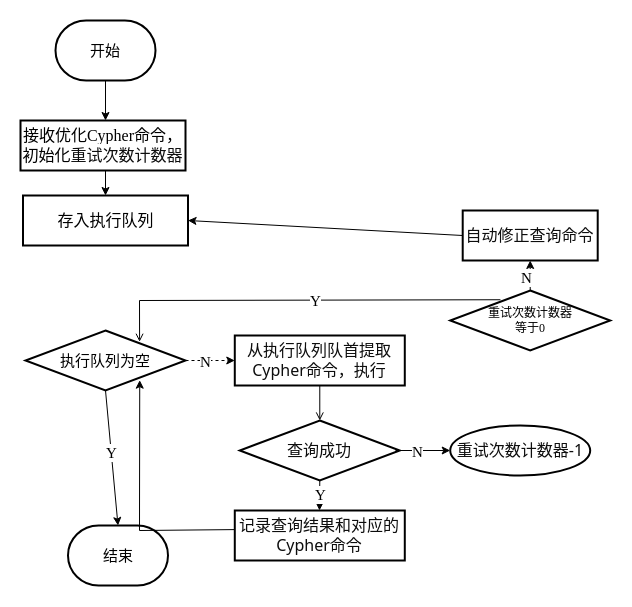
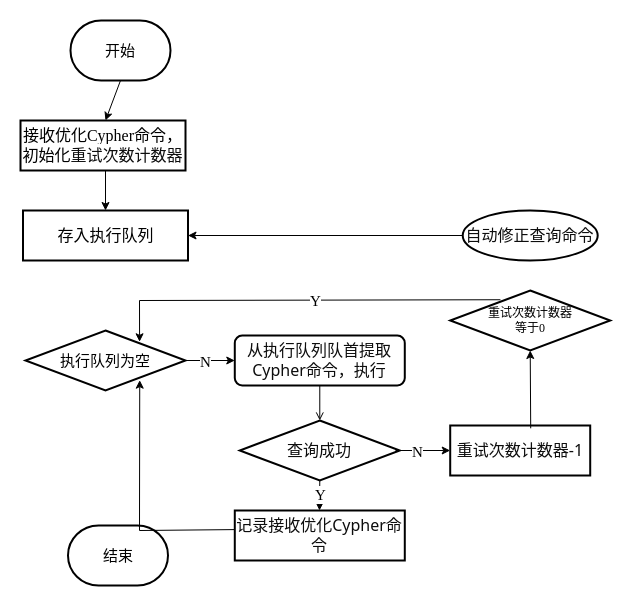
(106, 51) -> (121, 51)
(106, 221) -> (106, 236)
(530, 236) -> (530, 236)
(530, 279) -> none
(140, 335) -> (140, 333)
(219, 361) -> (219, 361)
(320, 361) -> (320, 361)
none -> (530, 393)
(520, 451) -> (520, 451)
(111, 454) -> none
(320, 536) -> (320, 536)
